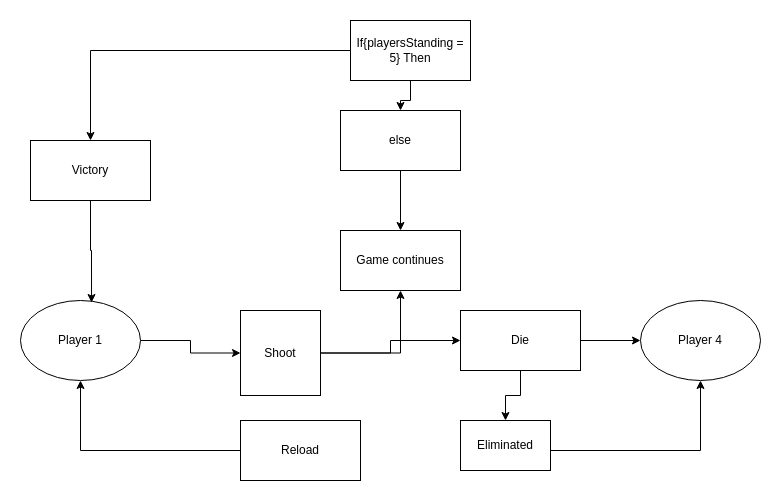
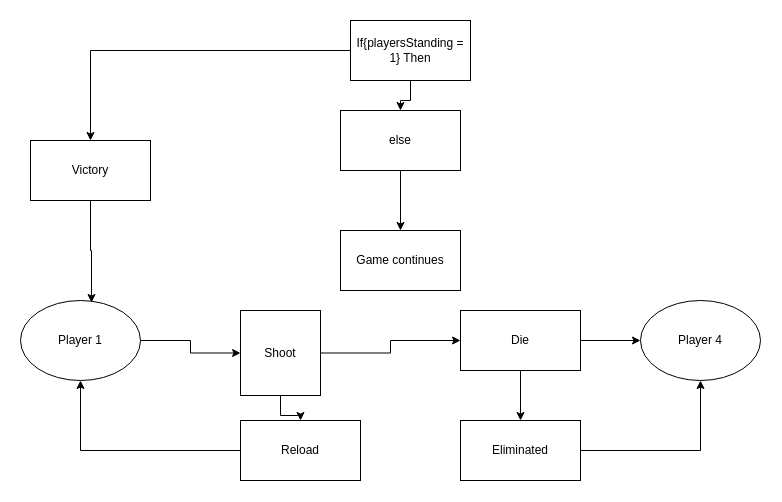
(411, 51) -> (411, 51)
(401, 330) -> (281, 416)
(506, 446) -> (521, 451)
